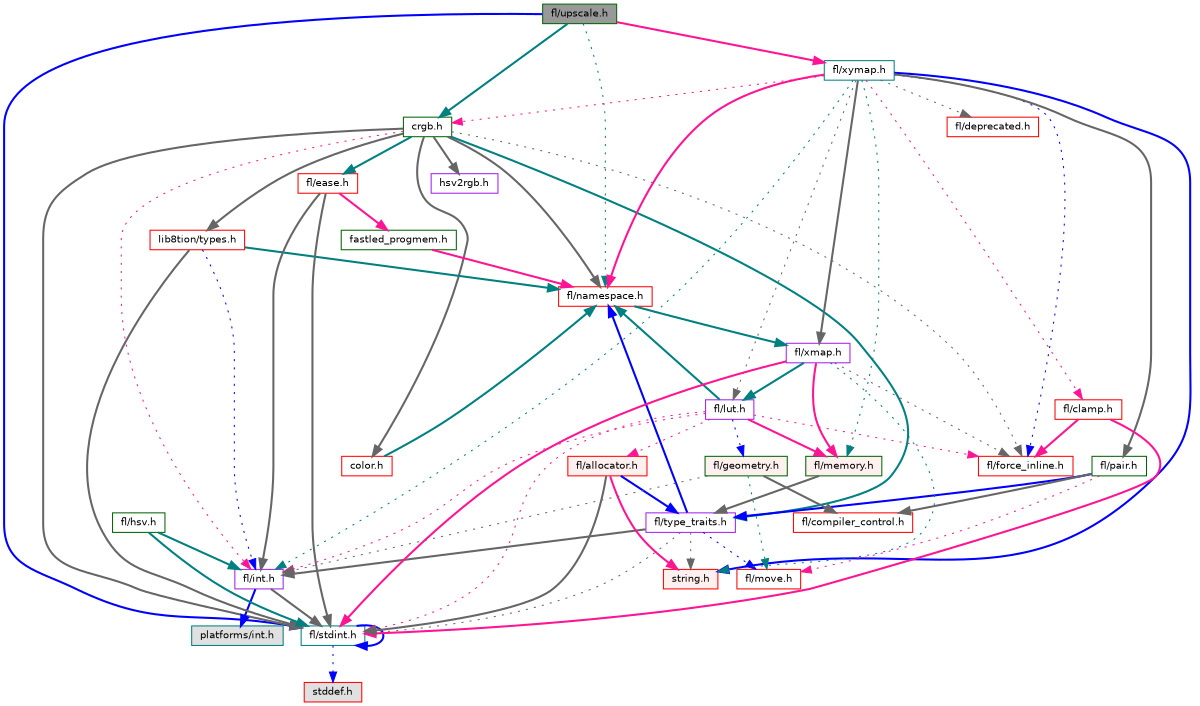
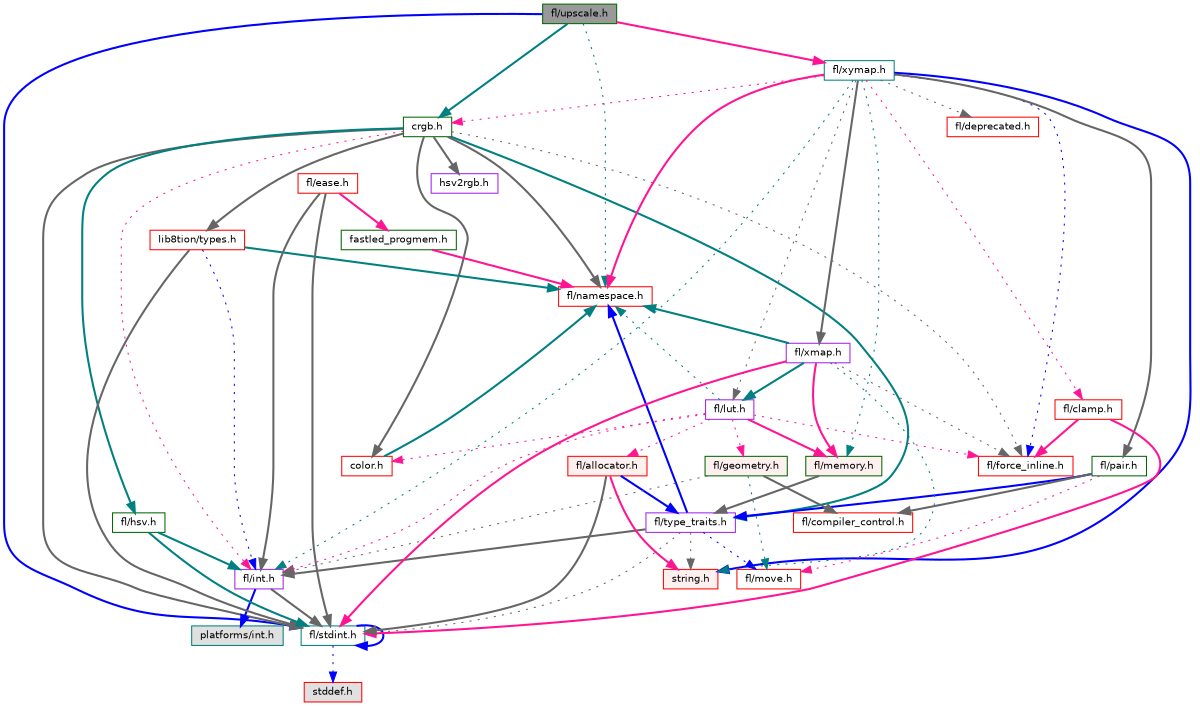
(383, 153) -> (92, 189)
(705, 325) -> (722, 326)
(672, 357) -> (672, 357)
(736, 433) -> (736, 433)
(524, 500) -> (554, 437)
